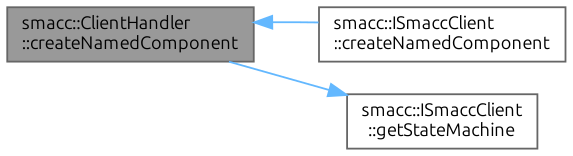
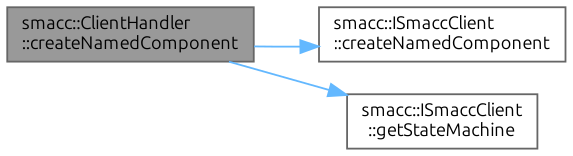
(296, 22) -> (277, 47)
